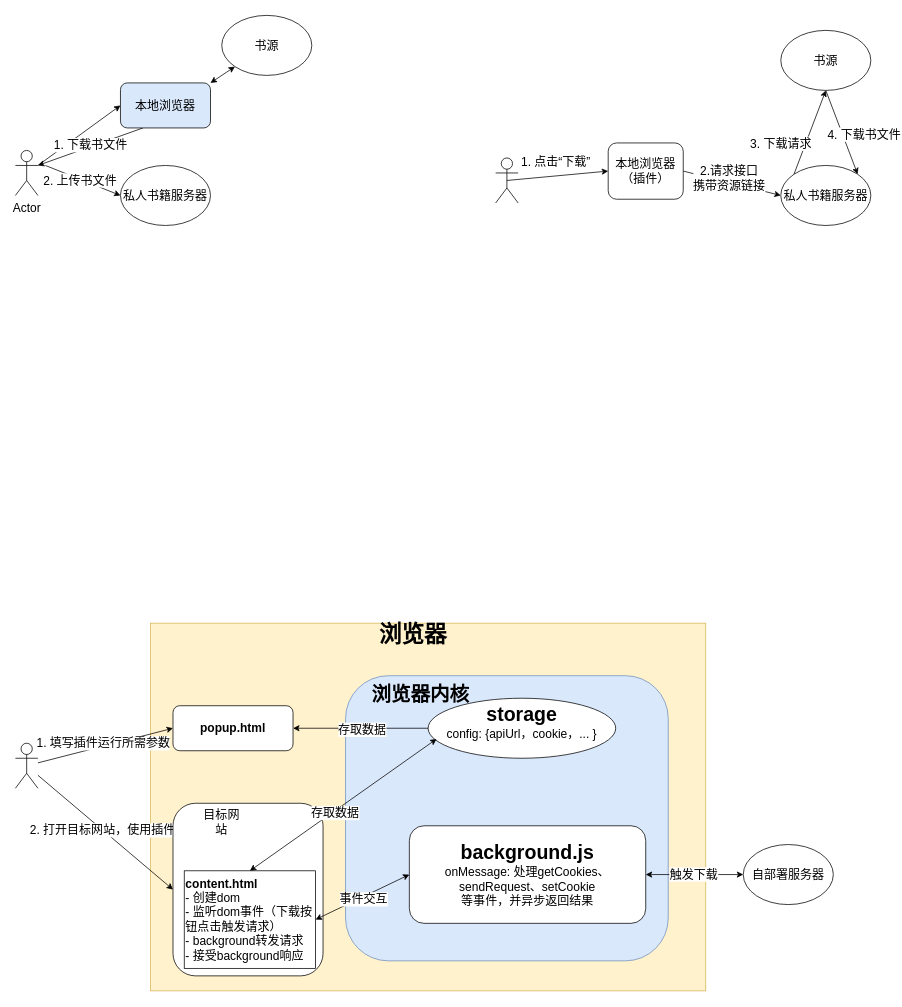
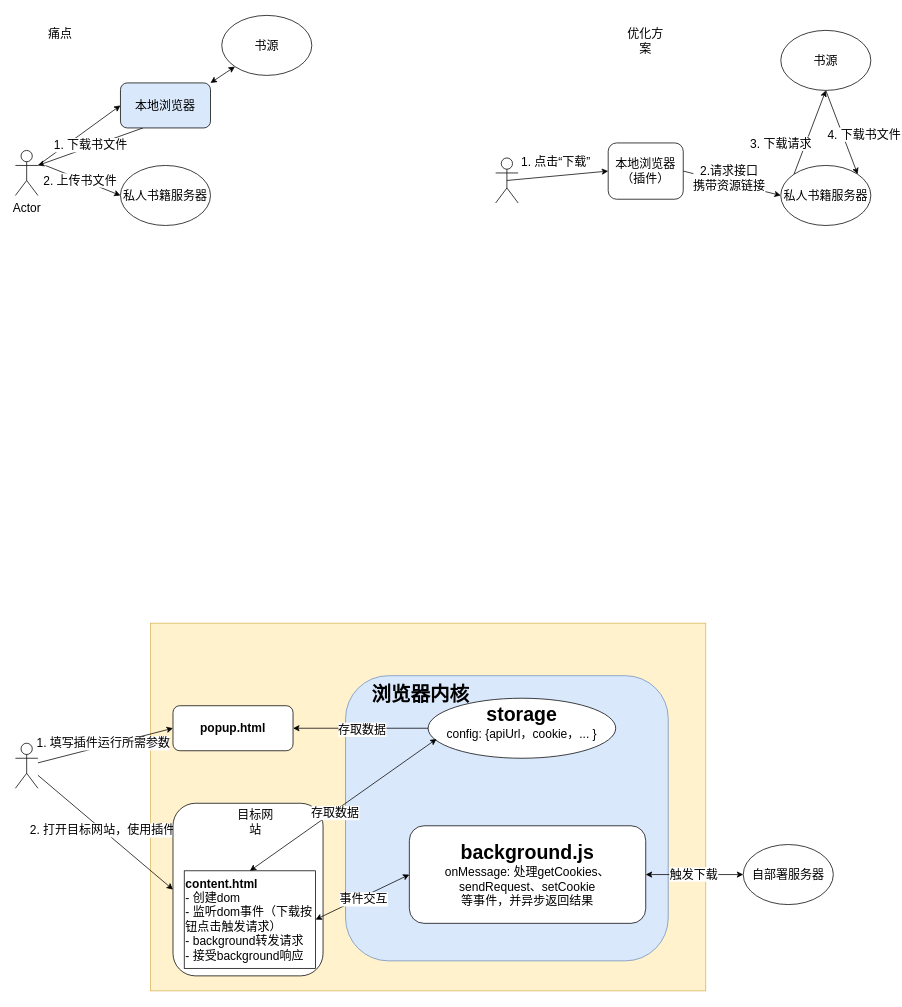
none -> (60, 34)
none -> (645, 42)
(413, 634) -> none
(222, 822) -> (255, 822)
